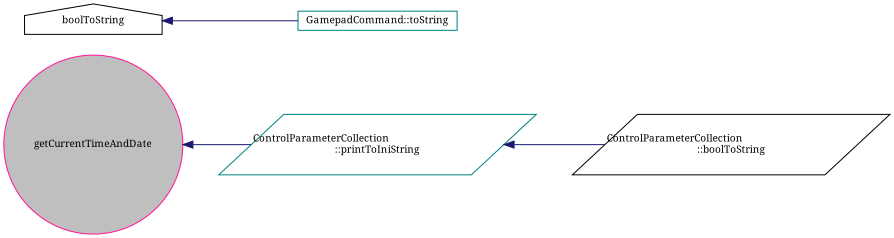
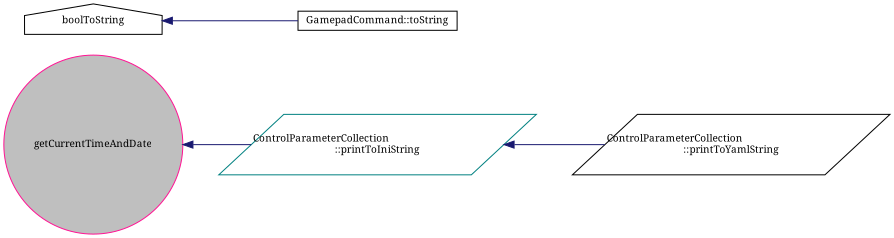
(378, 21) -> (378, 21)
(731, 145) -> (731, 145)
